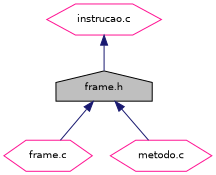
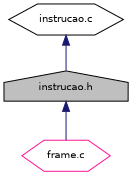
(104, 20) -> (66, 20)
(104, 88) -> (66, 88)
(161, 156) -> none
